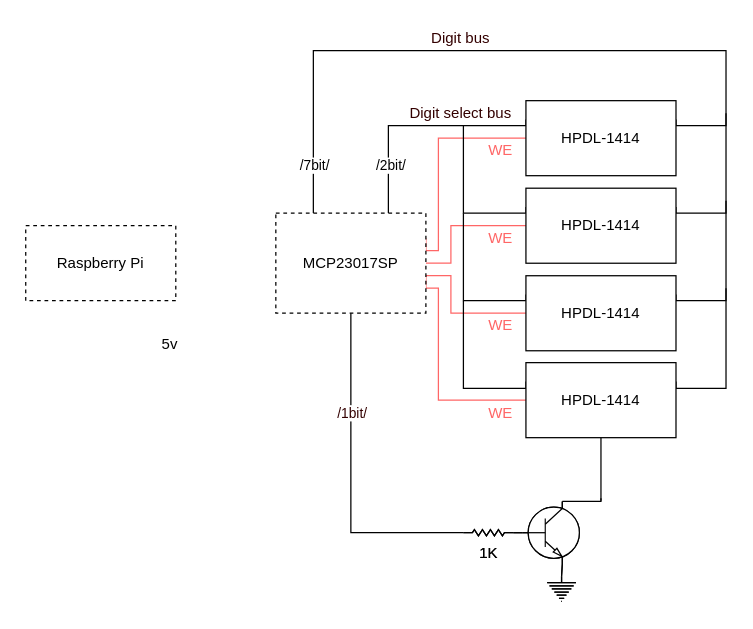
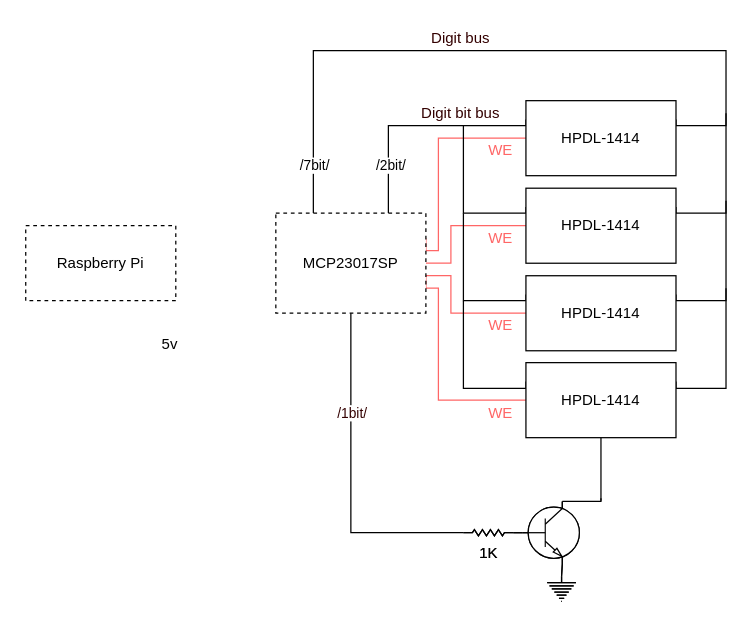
(461, 113) -> (461, 113)
